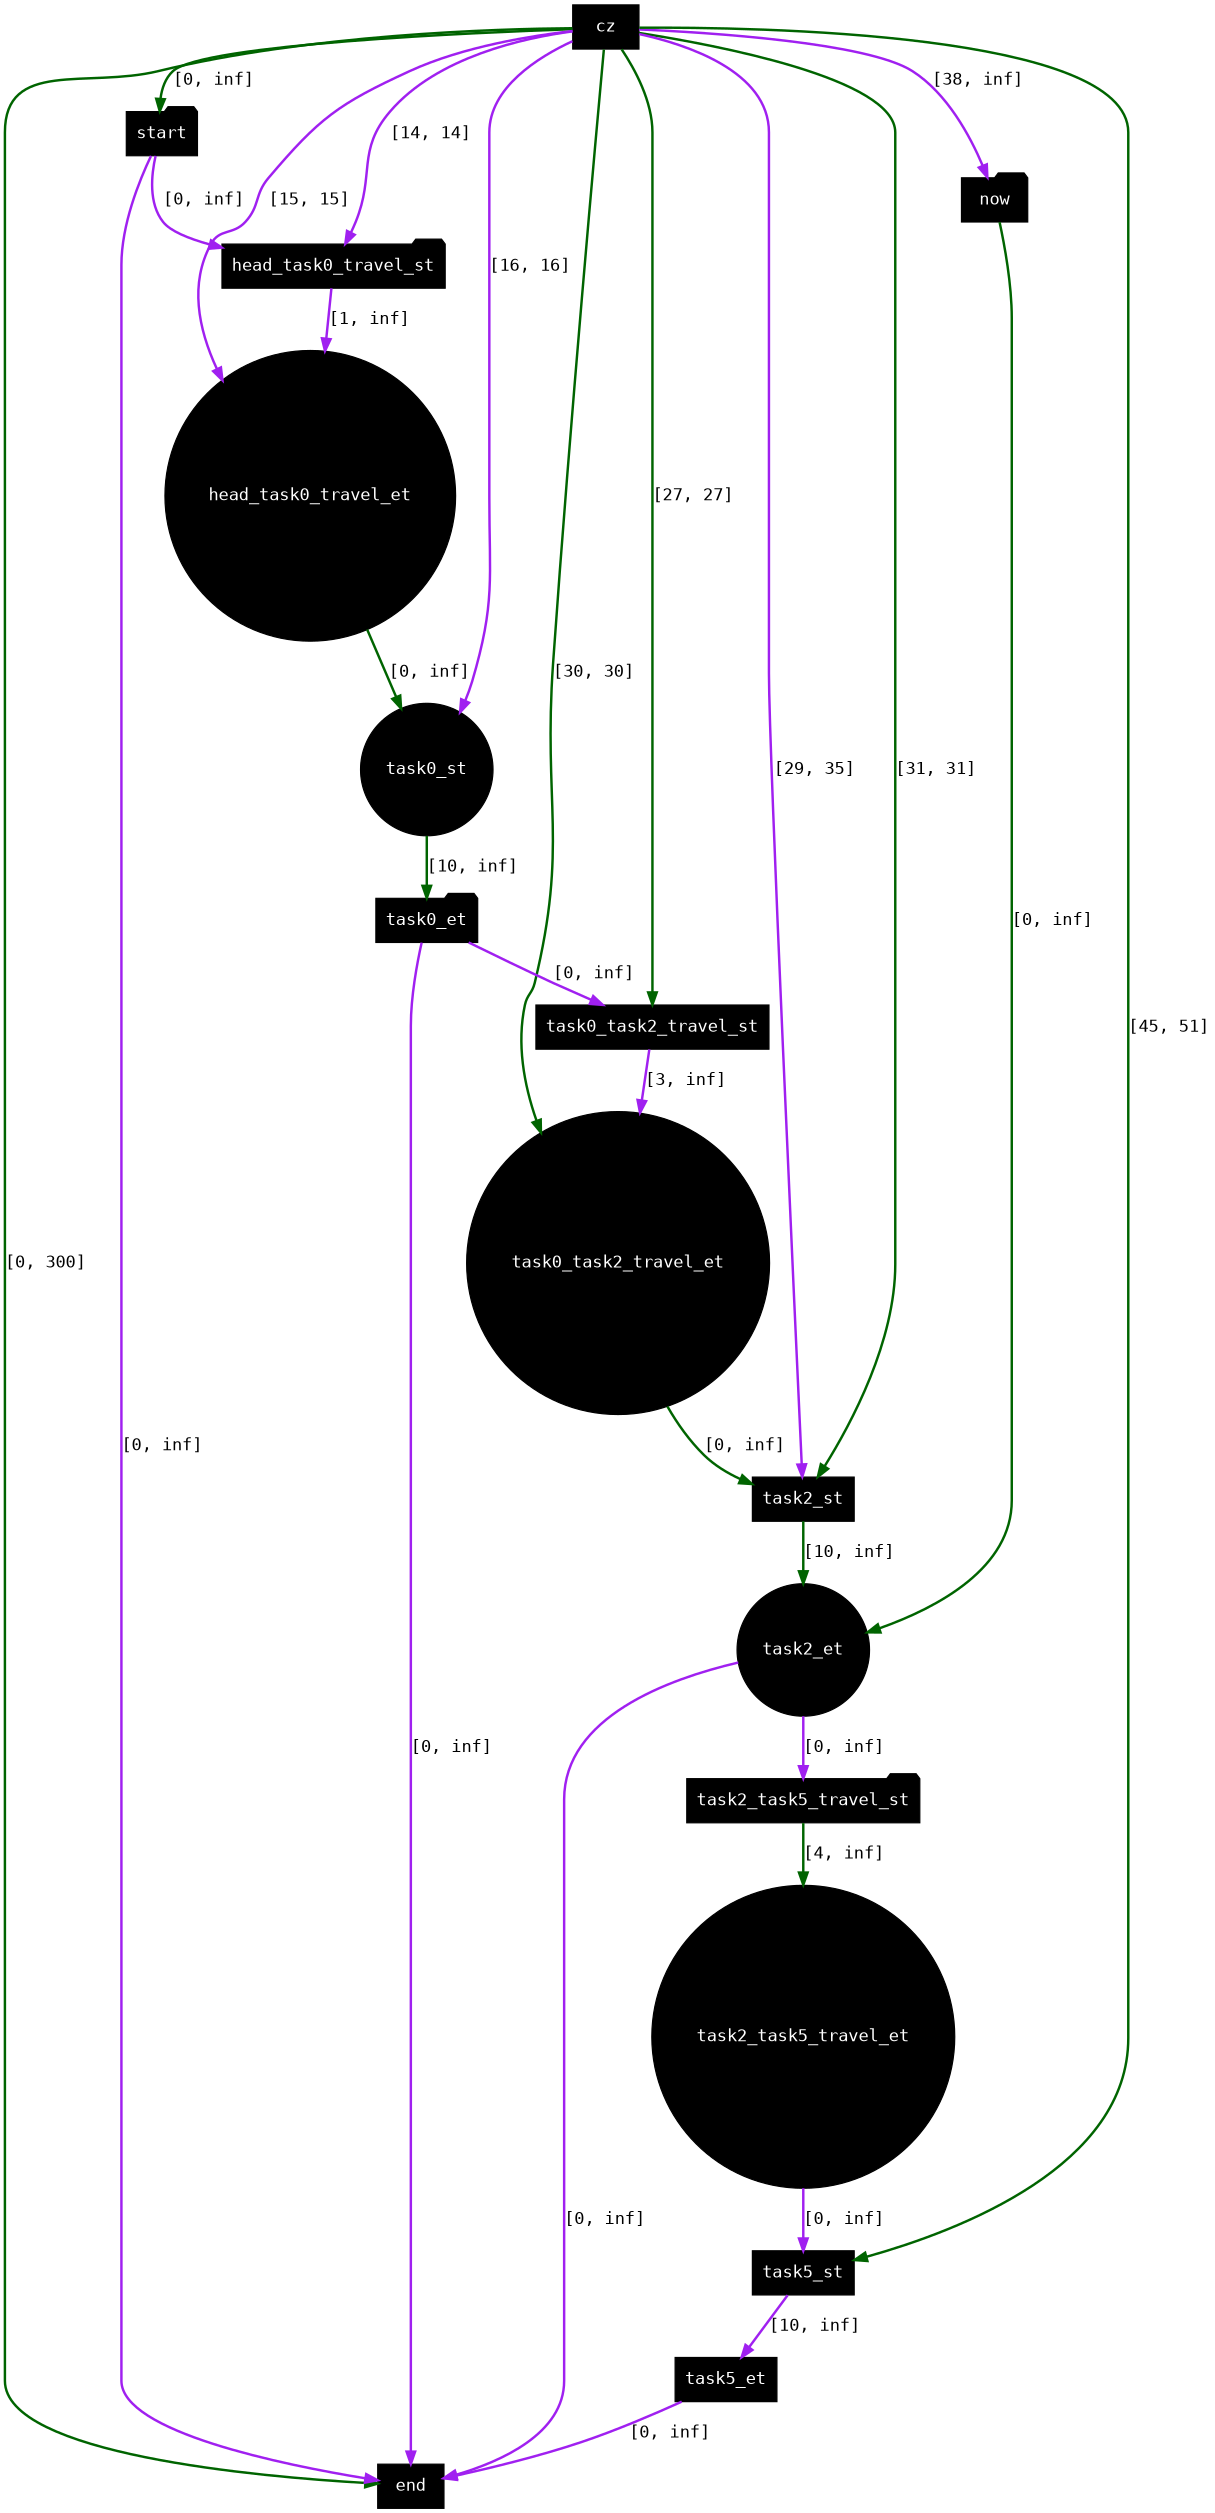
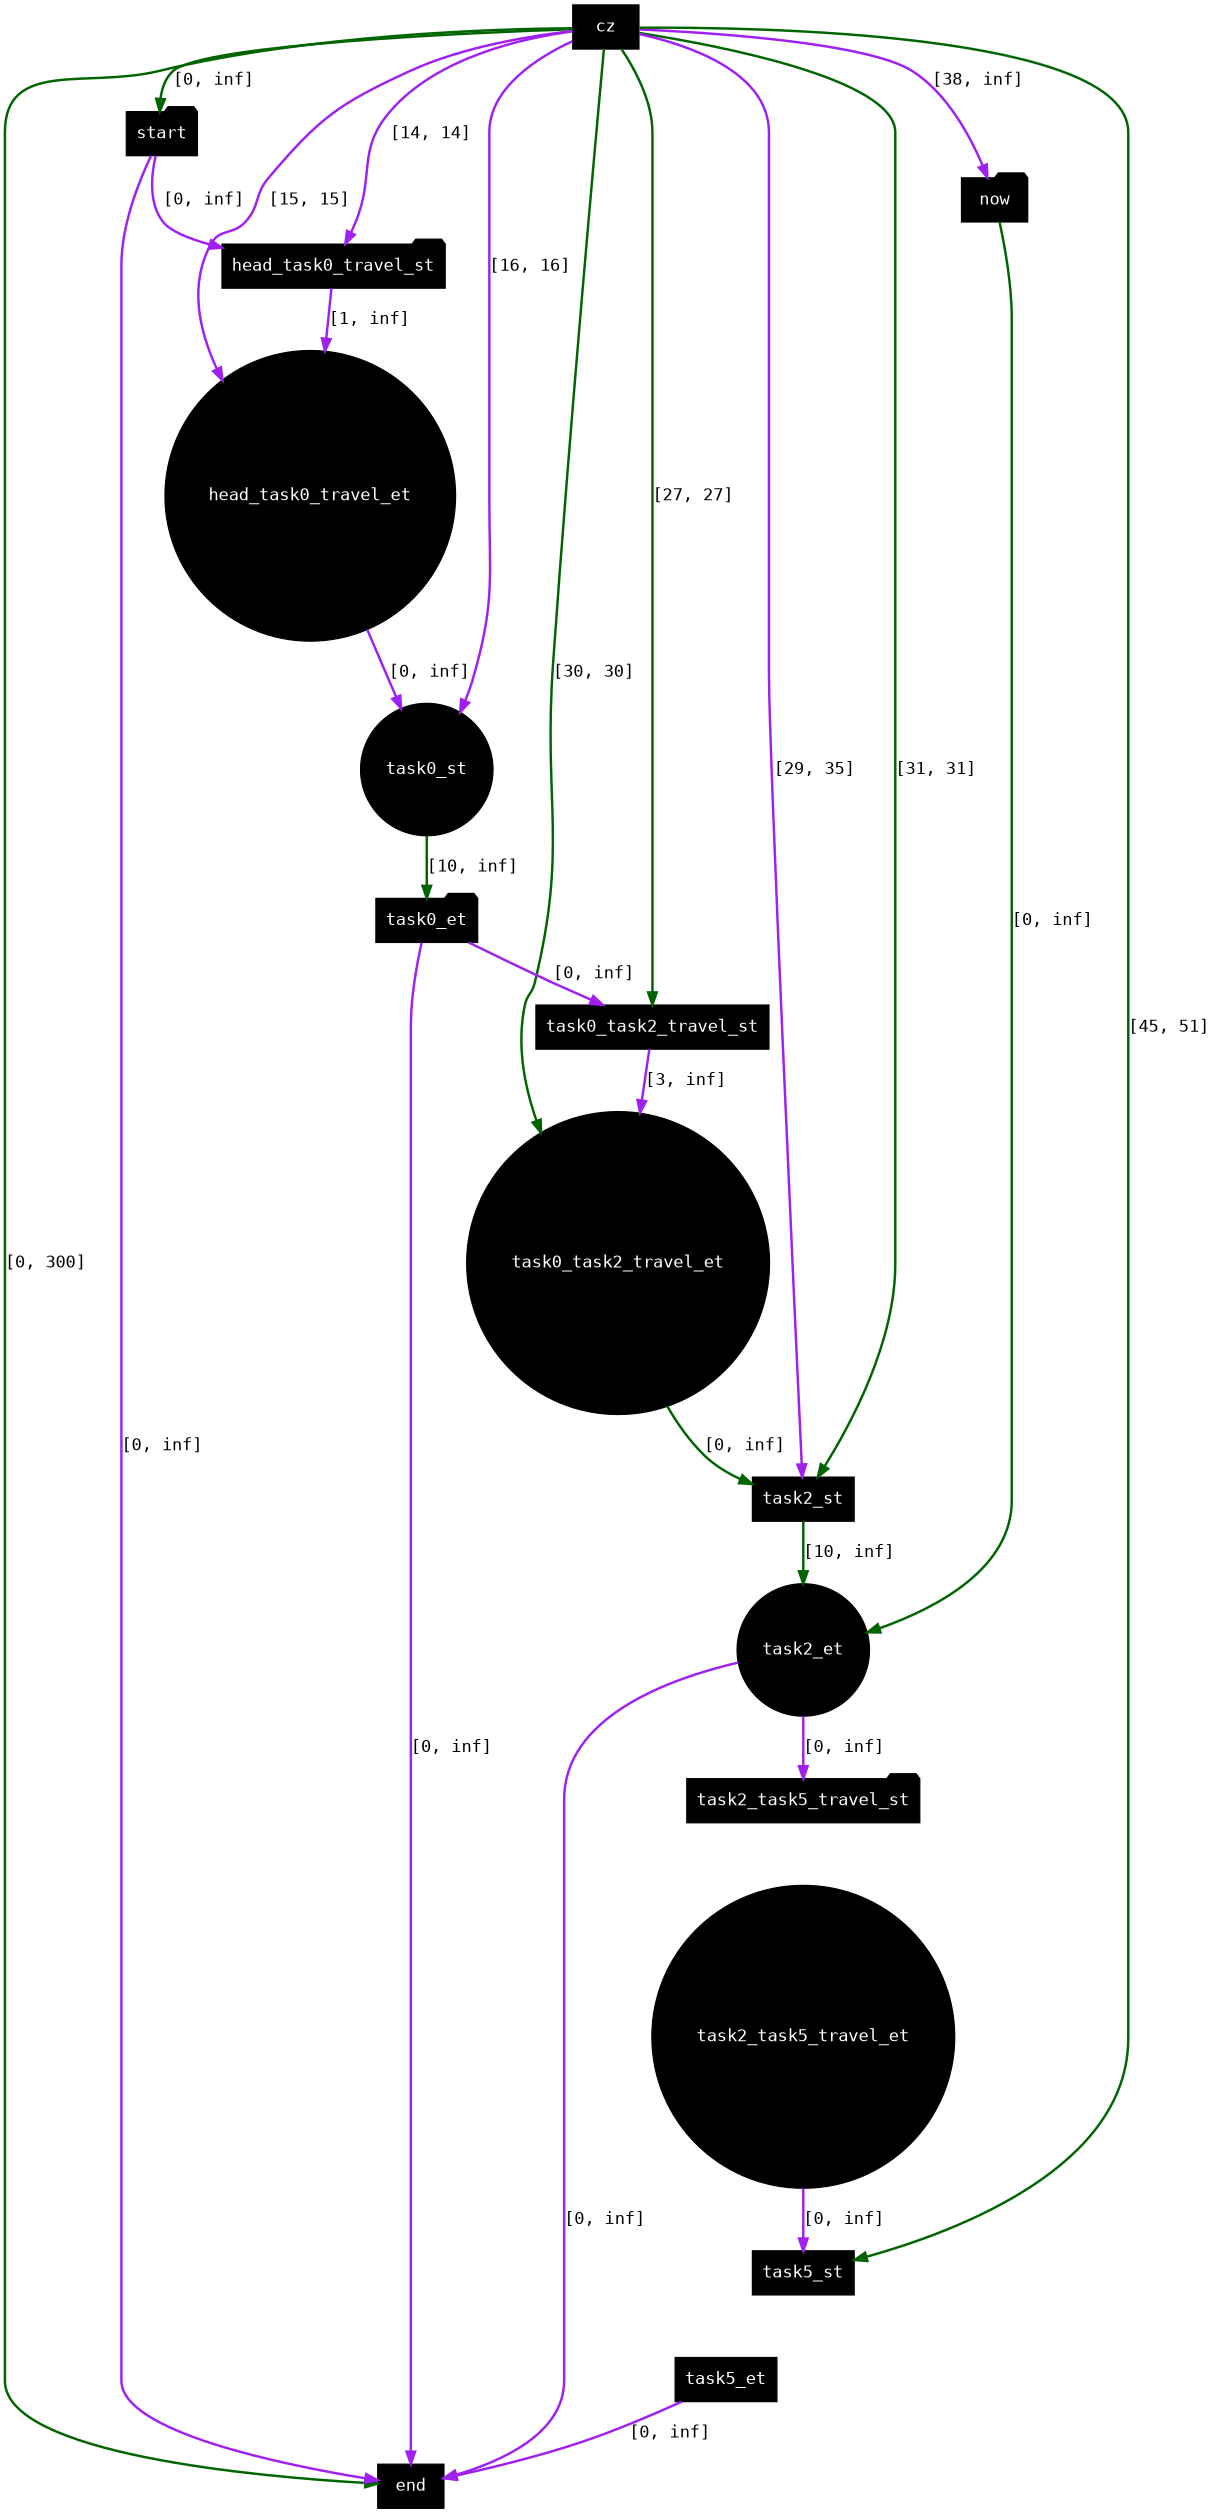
(382, 663) -> (382, 663)
(803, 1848) -> none
(768, 2321) -> none
